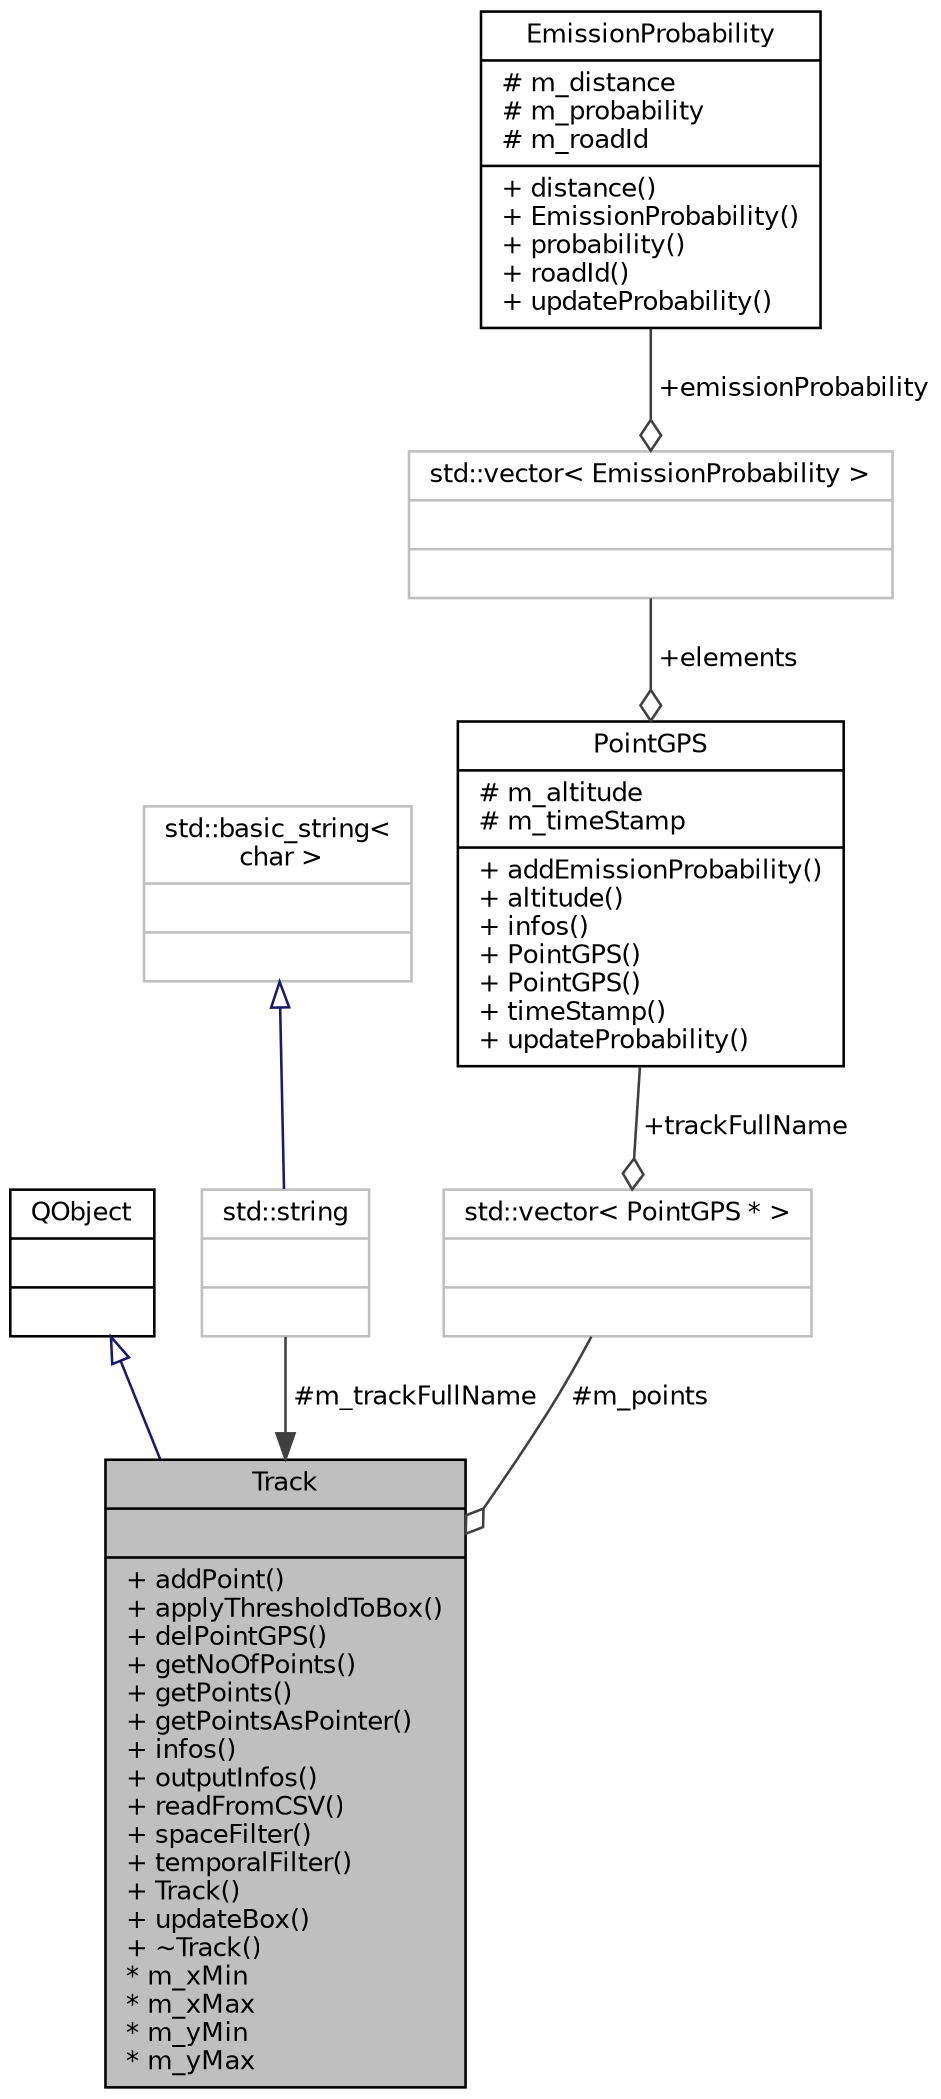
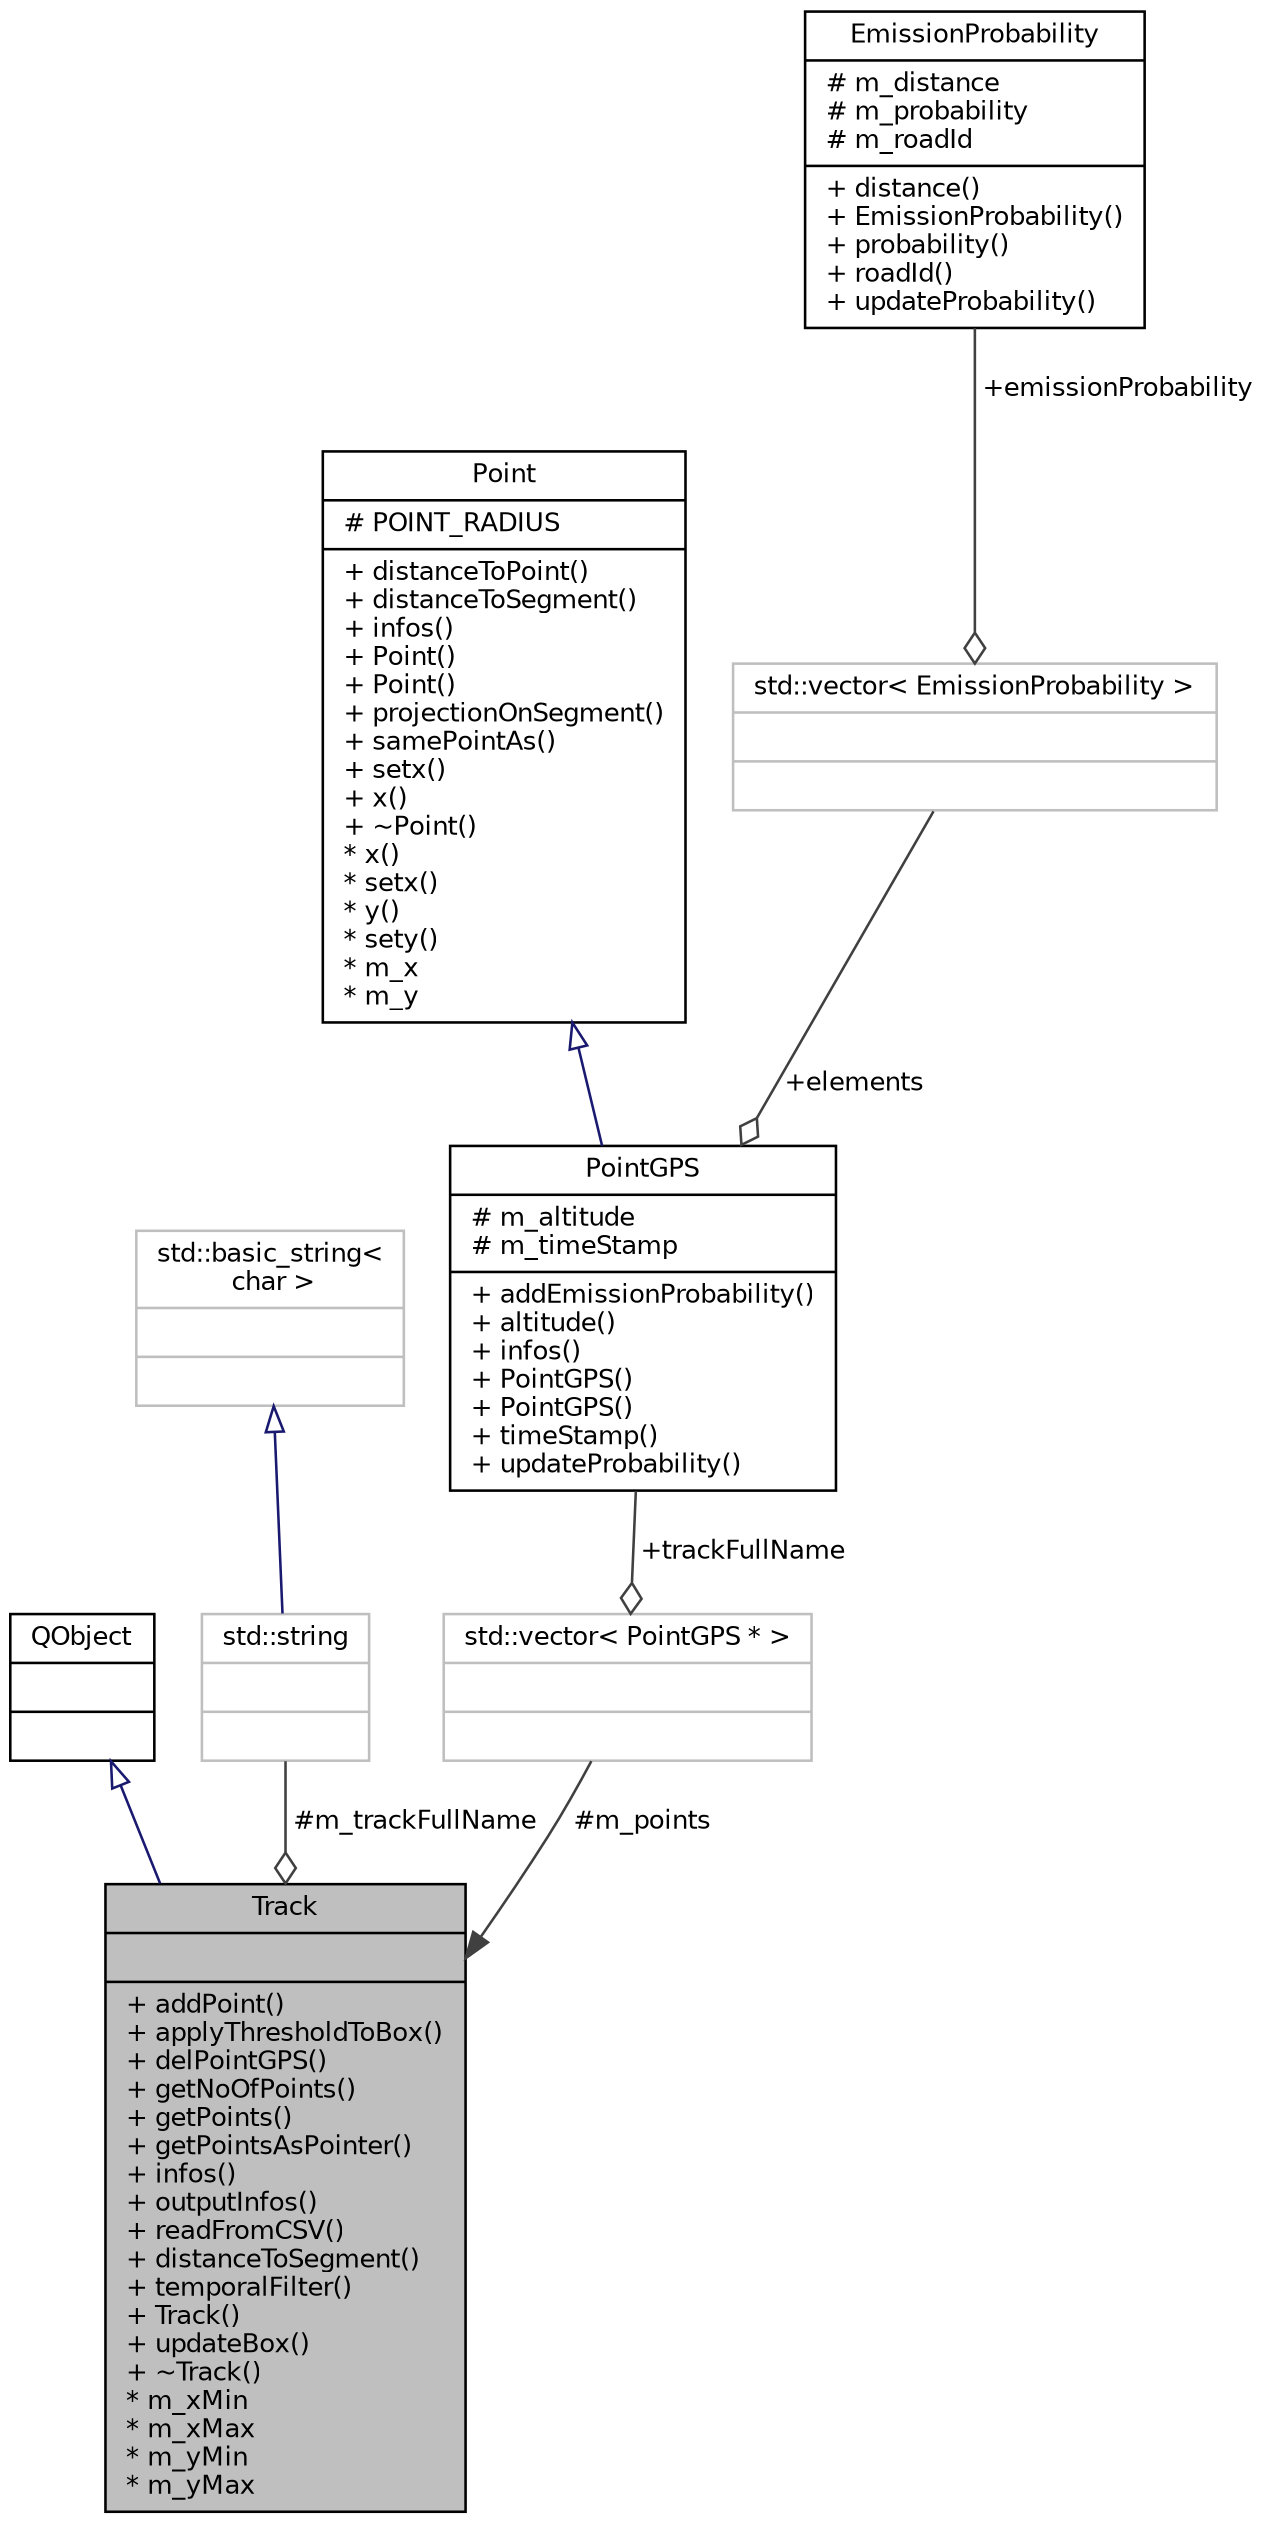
none -> (504, 737)
(286, 1385) -> (286, 1807)
(540, 1424) -> (539, 1851)
(220, 1835) -> (274, 2260)
